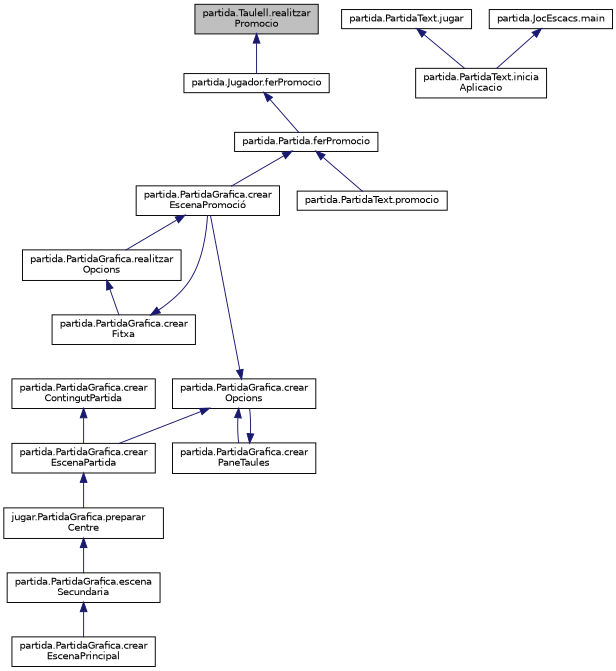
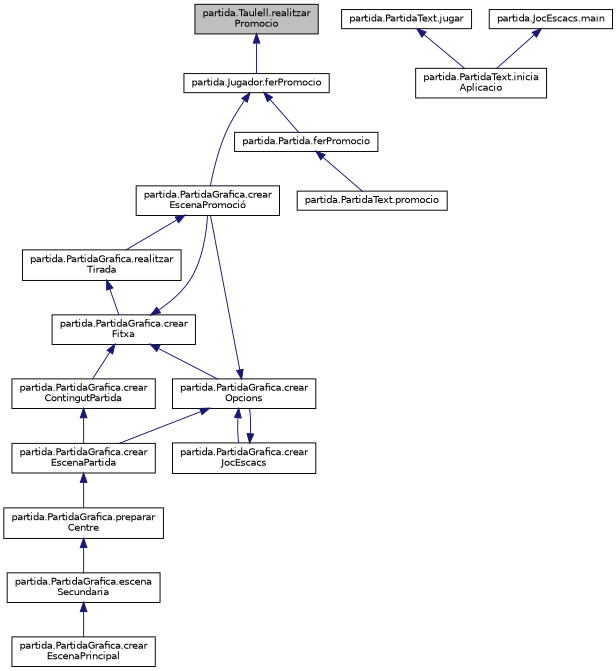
(257, 171) -> (222, 141)
(102, 265) -> (102, 265)
none -> (188, 364)
none -> (101, 366)
(244, 458) -> (244, 458)
(84, 523) -> (84, 523)
